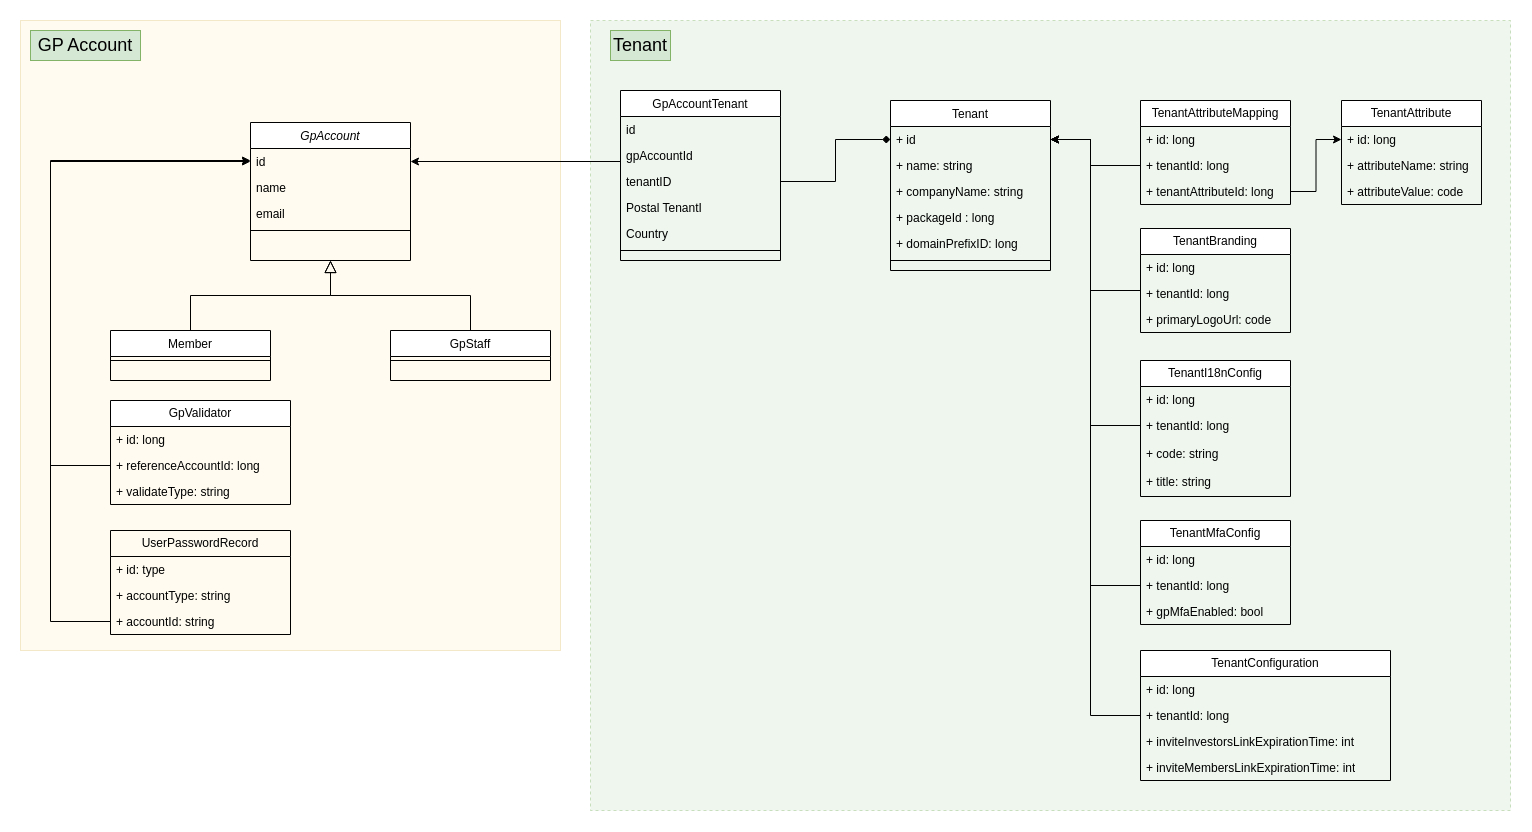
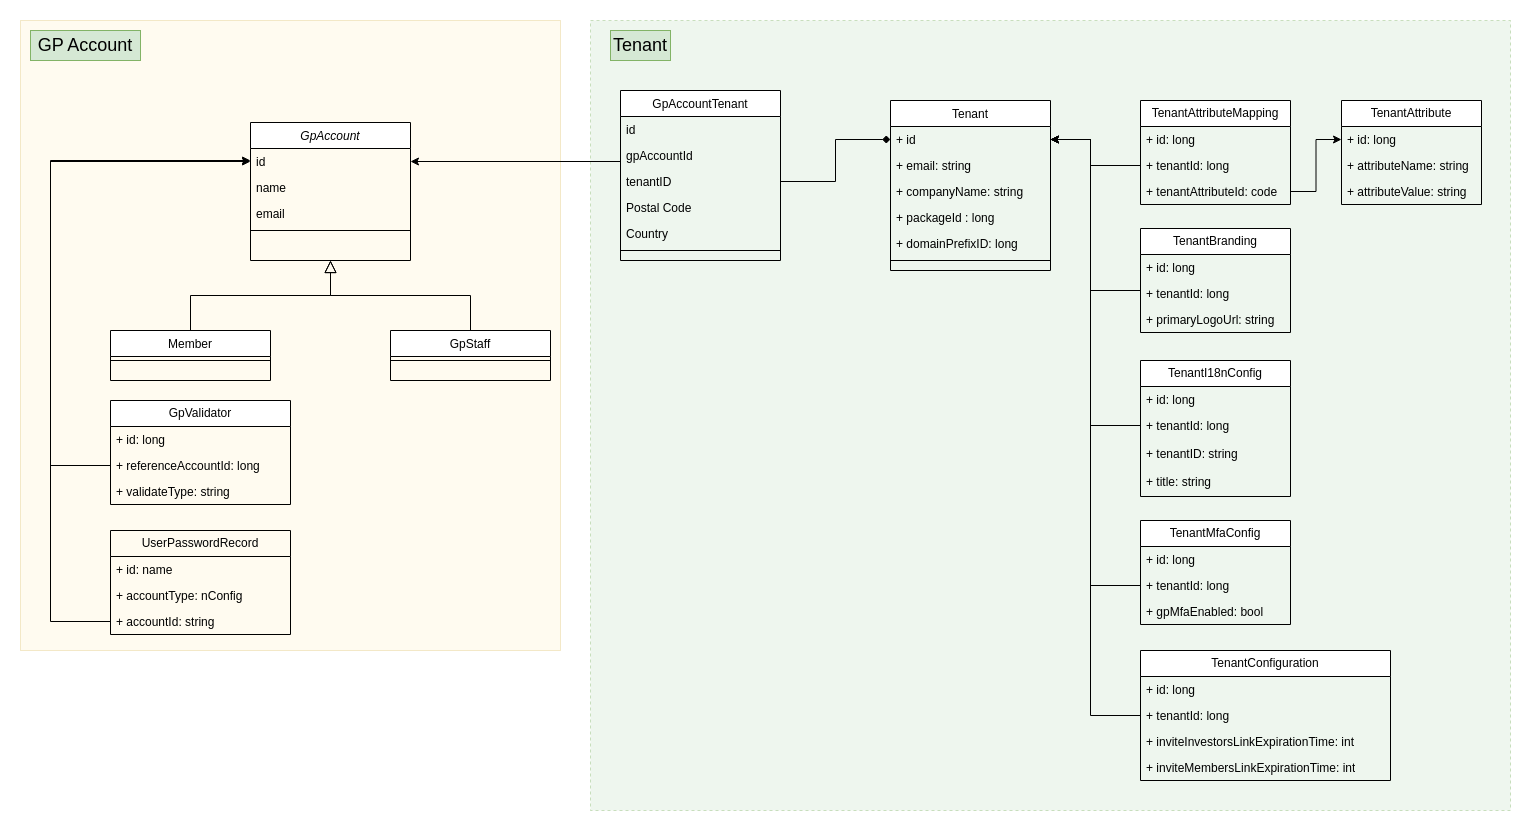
(937, 166) -> (937, 166)
(1217, 200) -> (1217, 200)
(1413, 200) -> (1413, 200)
(670, 208) -> (660, 208)
(1213, 321) -> (1217, 328)
(1187, 455) -> (1201, 455)
(144, 571) -> (144, 571)
(181, 597) -> (184, 597)
